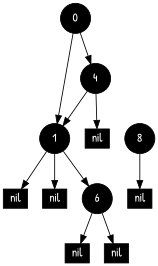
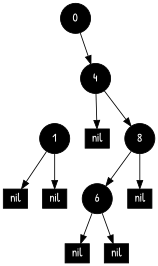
(66, 74) -> none
(78, 105) -> (115, 105)
(73, 165) -> (121, 165)
